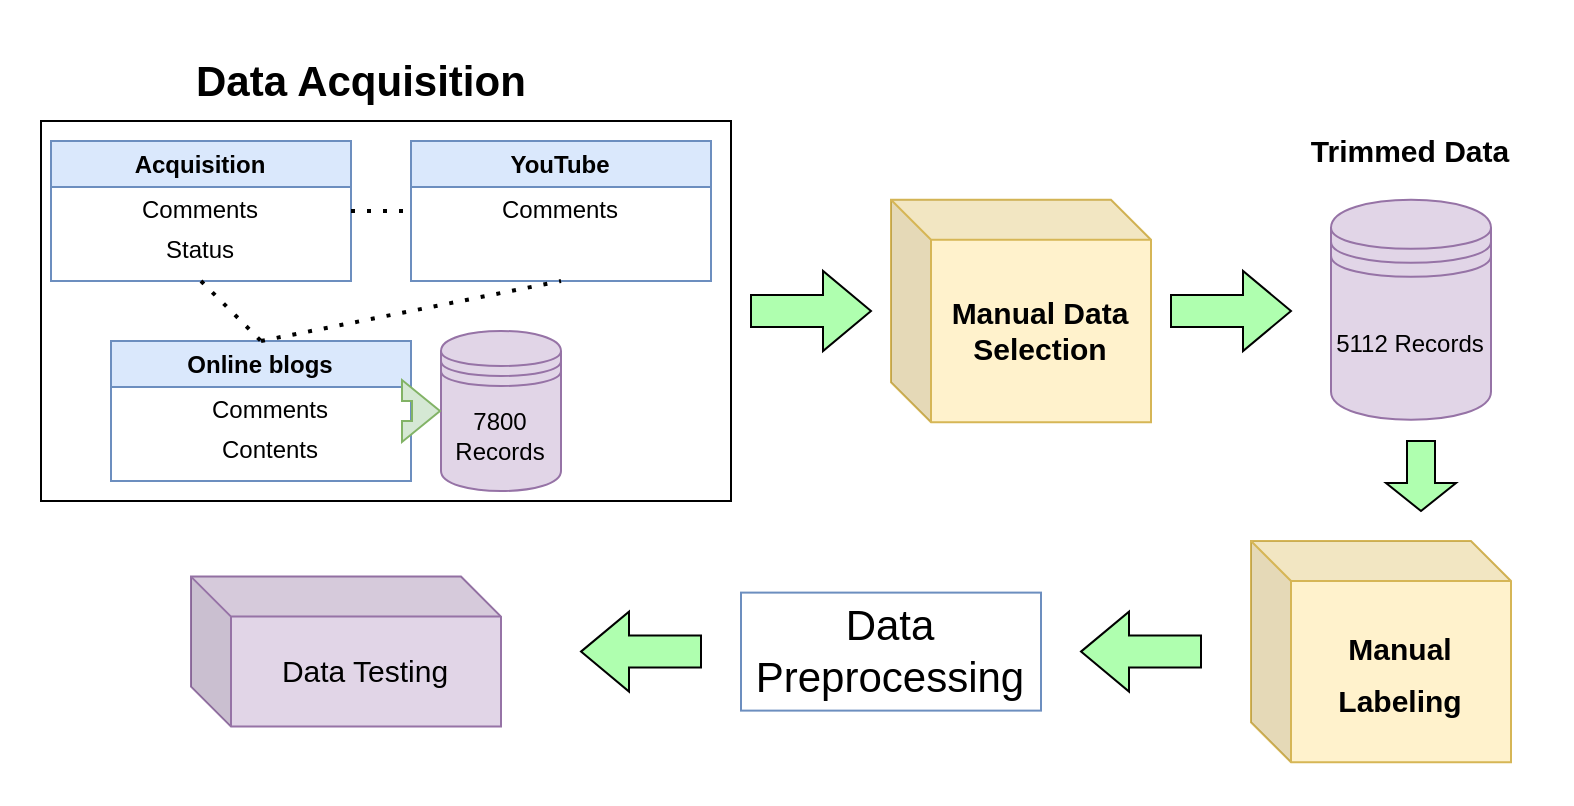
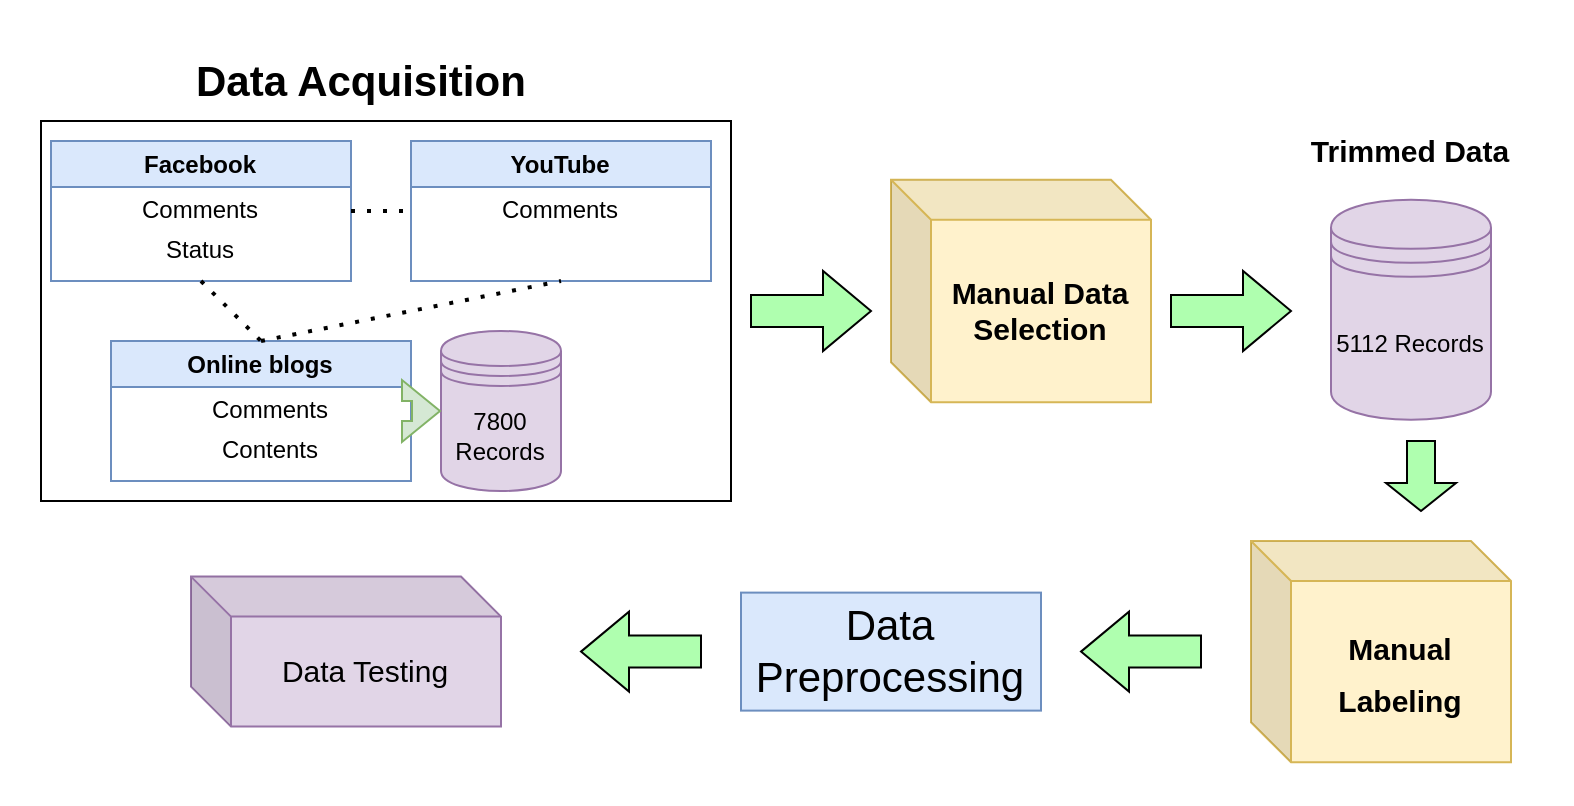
(200, 165) -> (200, 165)
(1021, 311) -> (1021, 291)
(891, 652) -> (891, 652)
